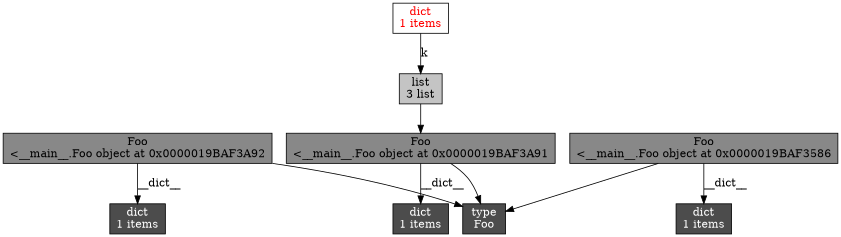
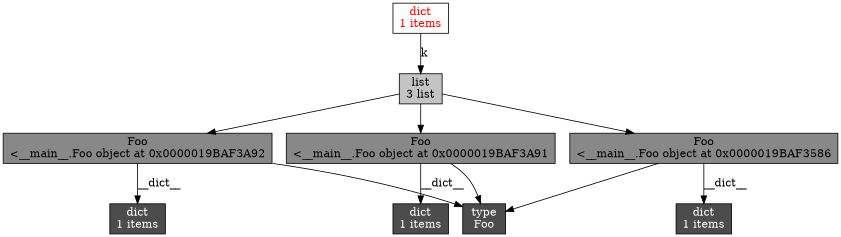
none -> (307, 113)
none -> (534, 113)
